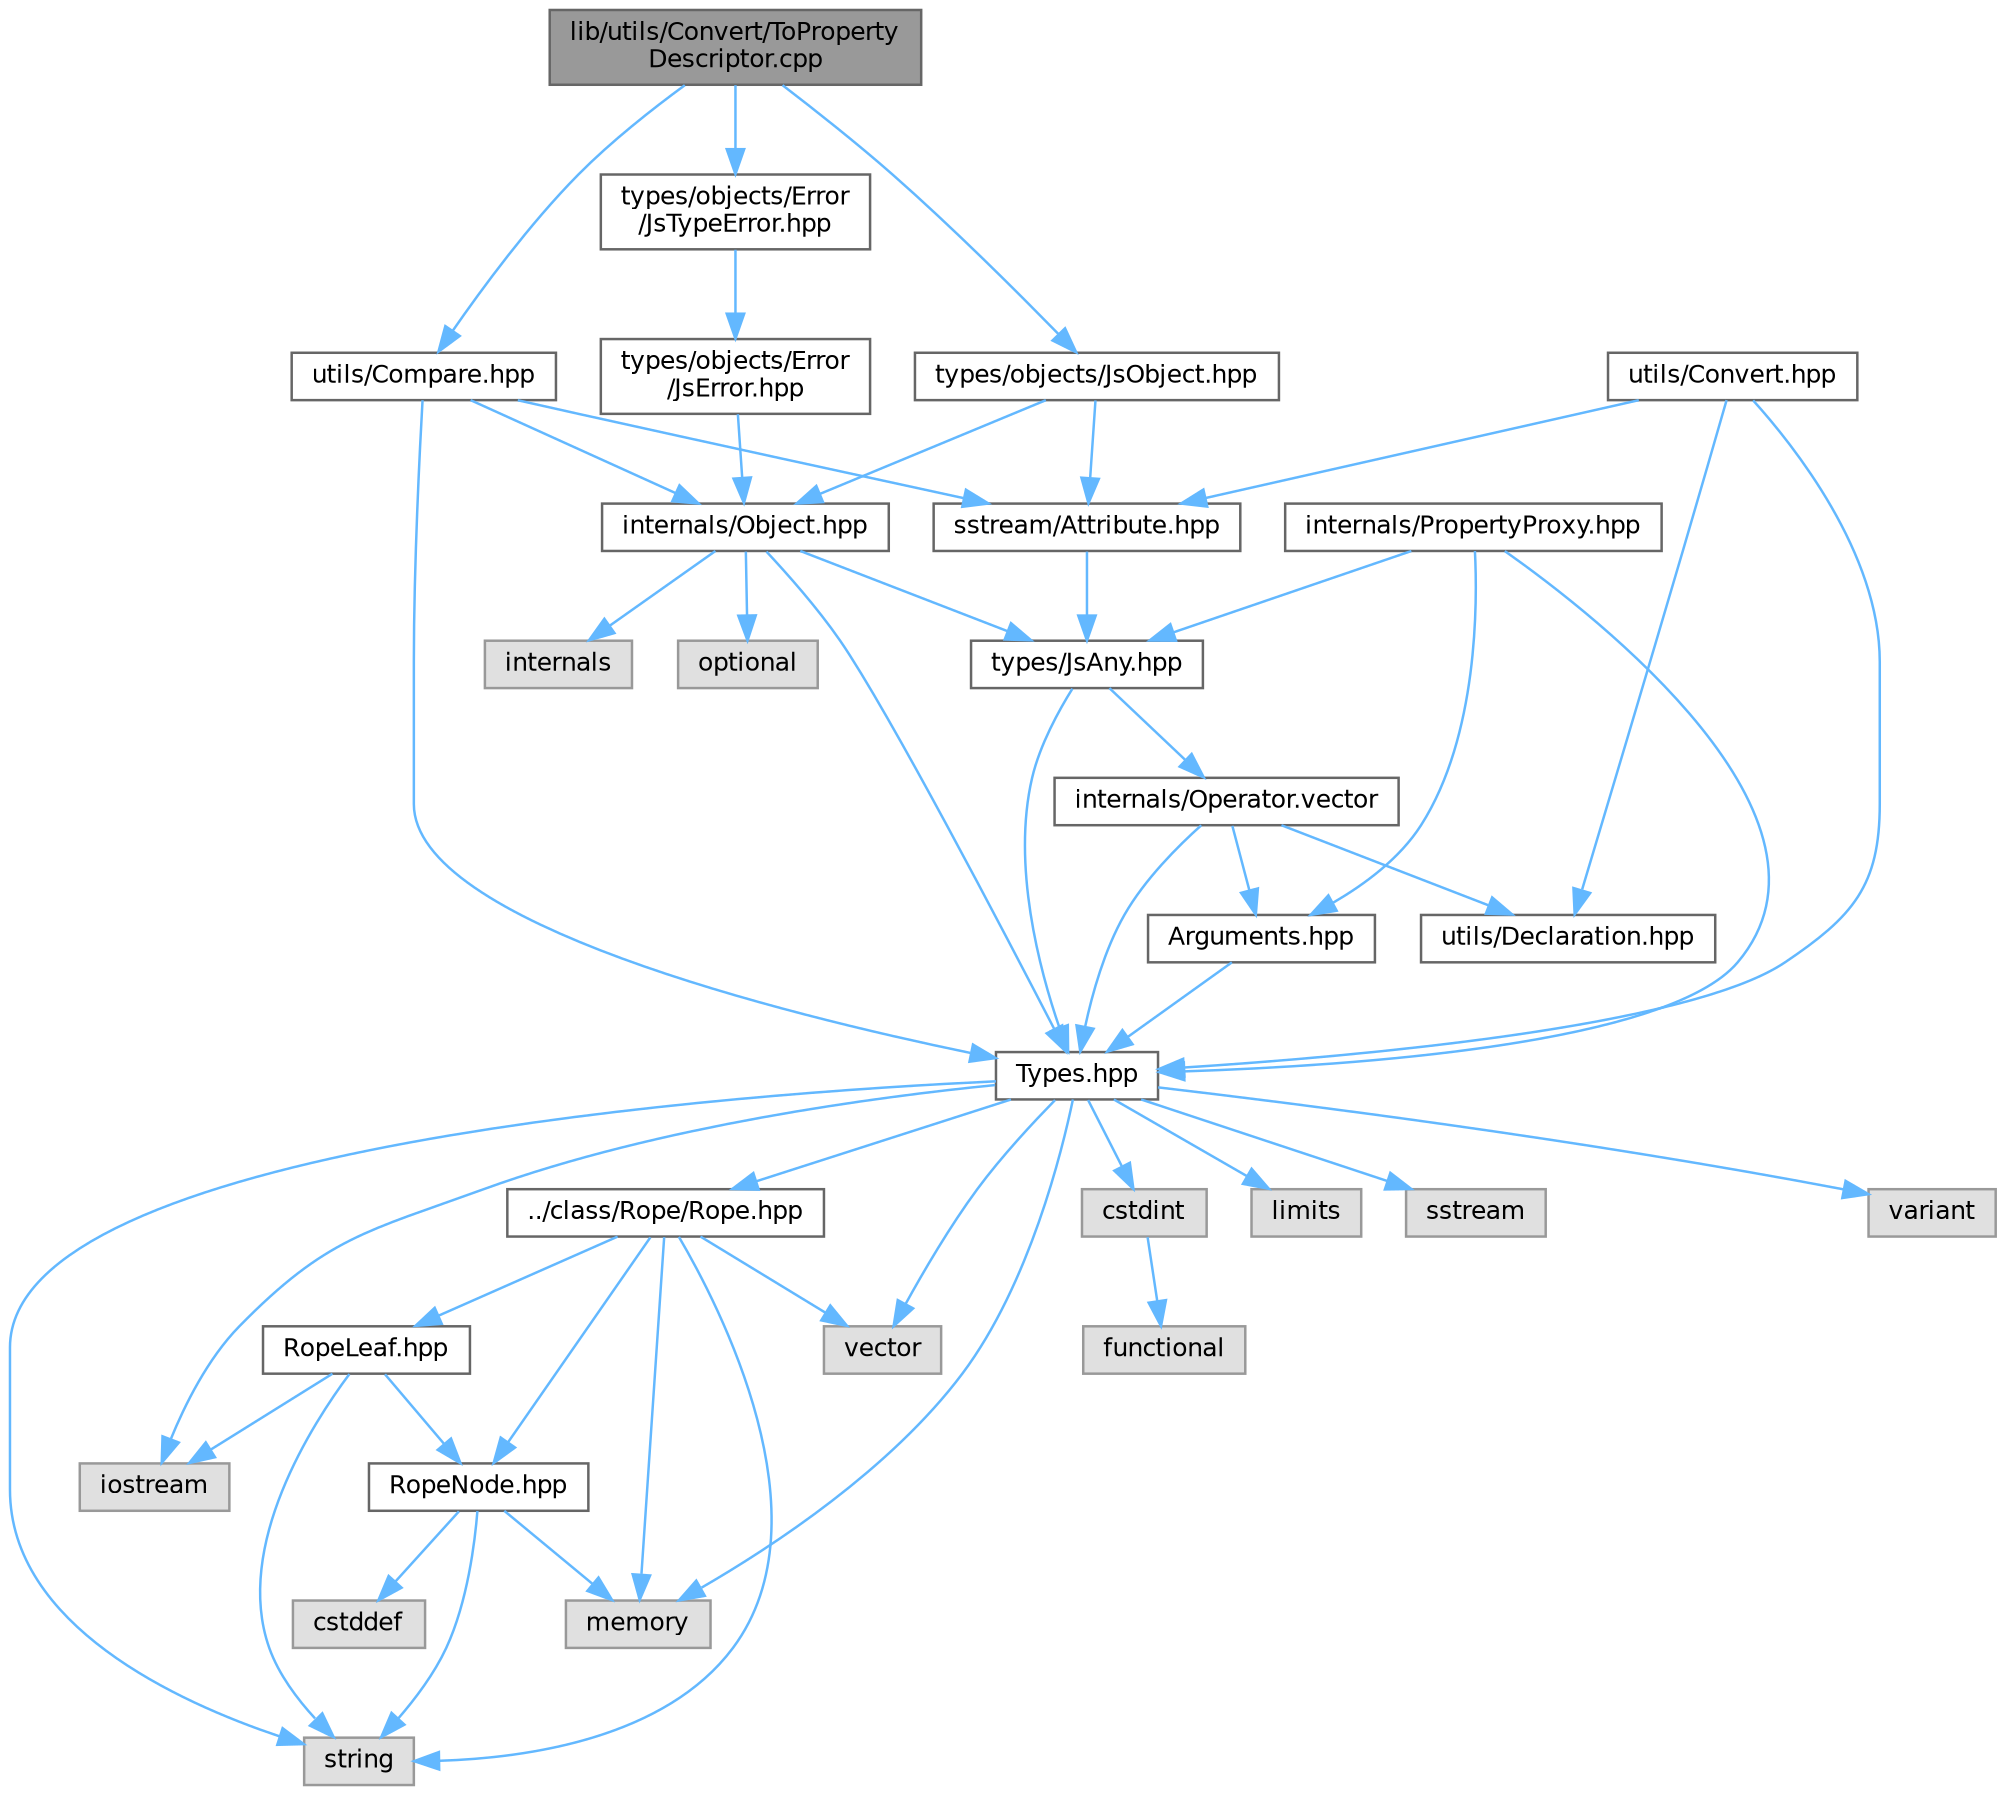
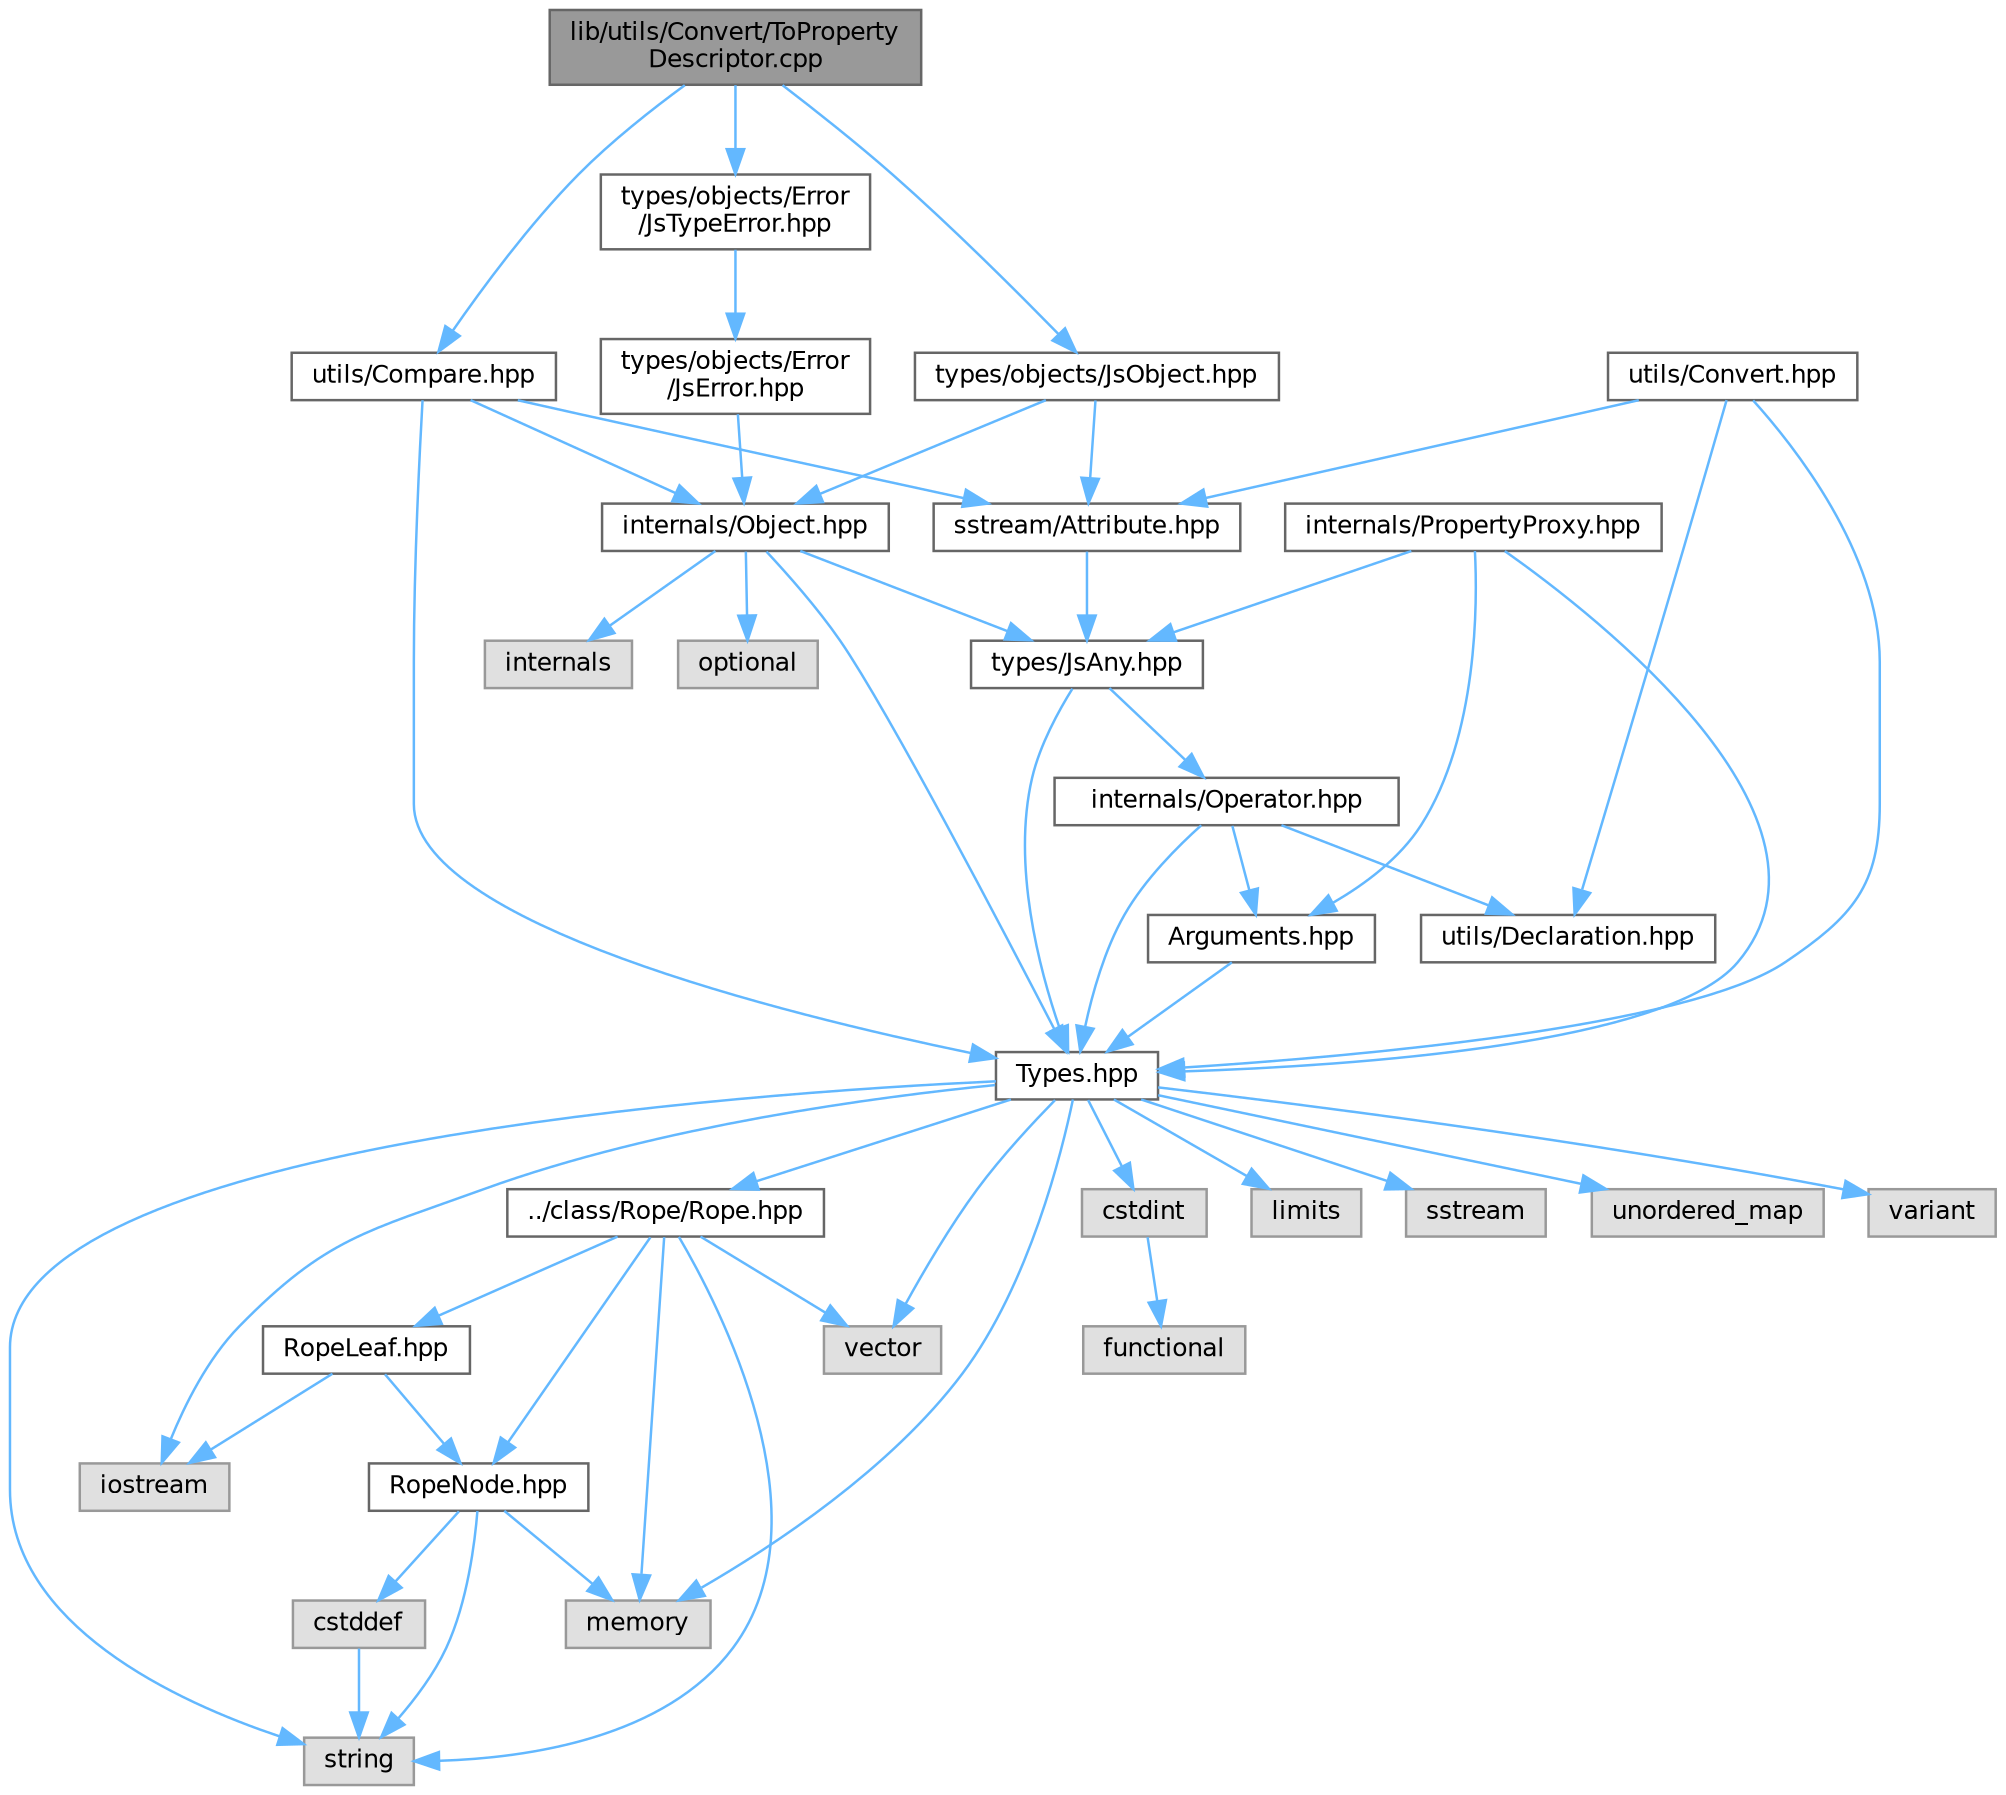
(1227, 802) -> (1227, 802)
none -> (1708, 1213)
(266, 1544) -> (359, 1680)
